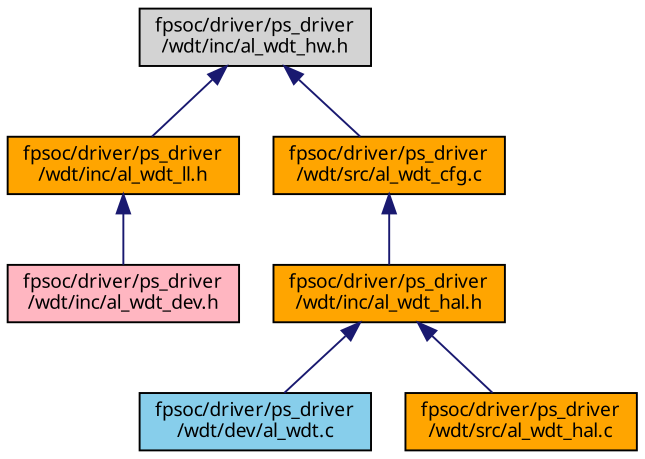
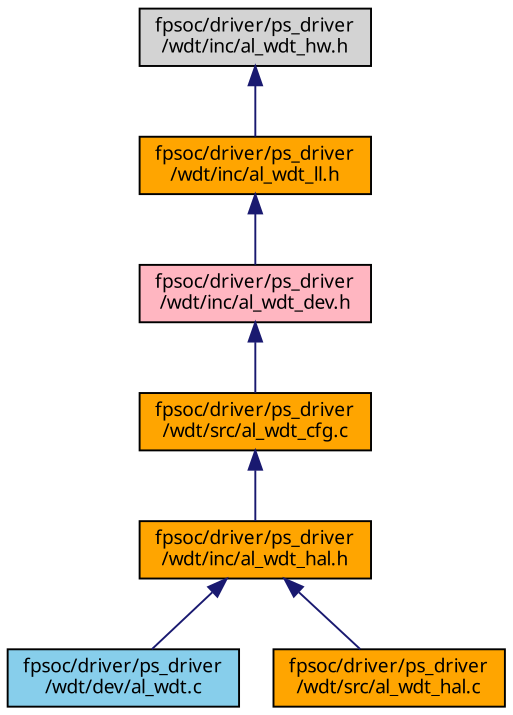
(330, 108) -> (255, 367)
